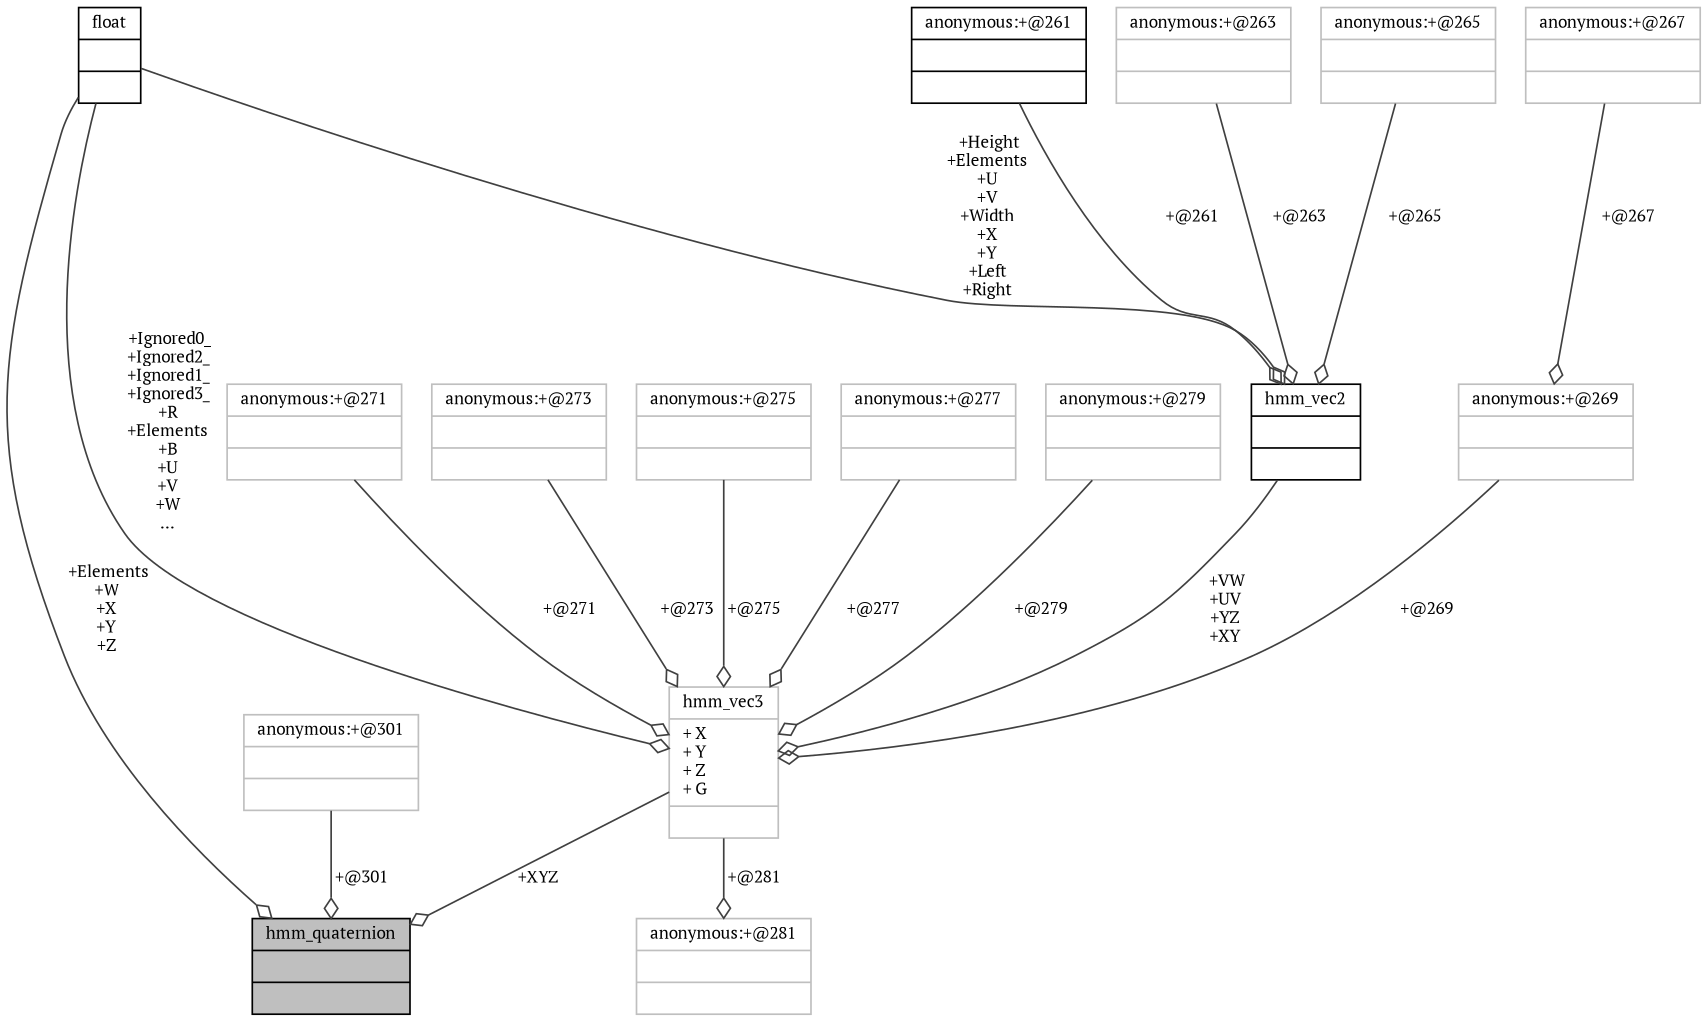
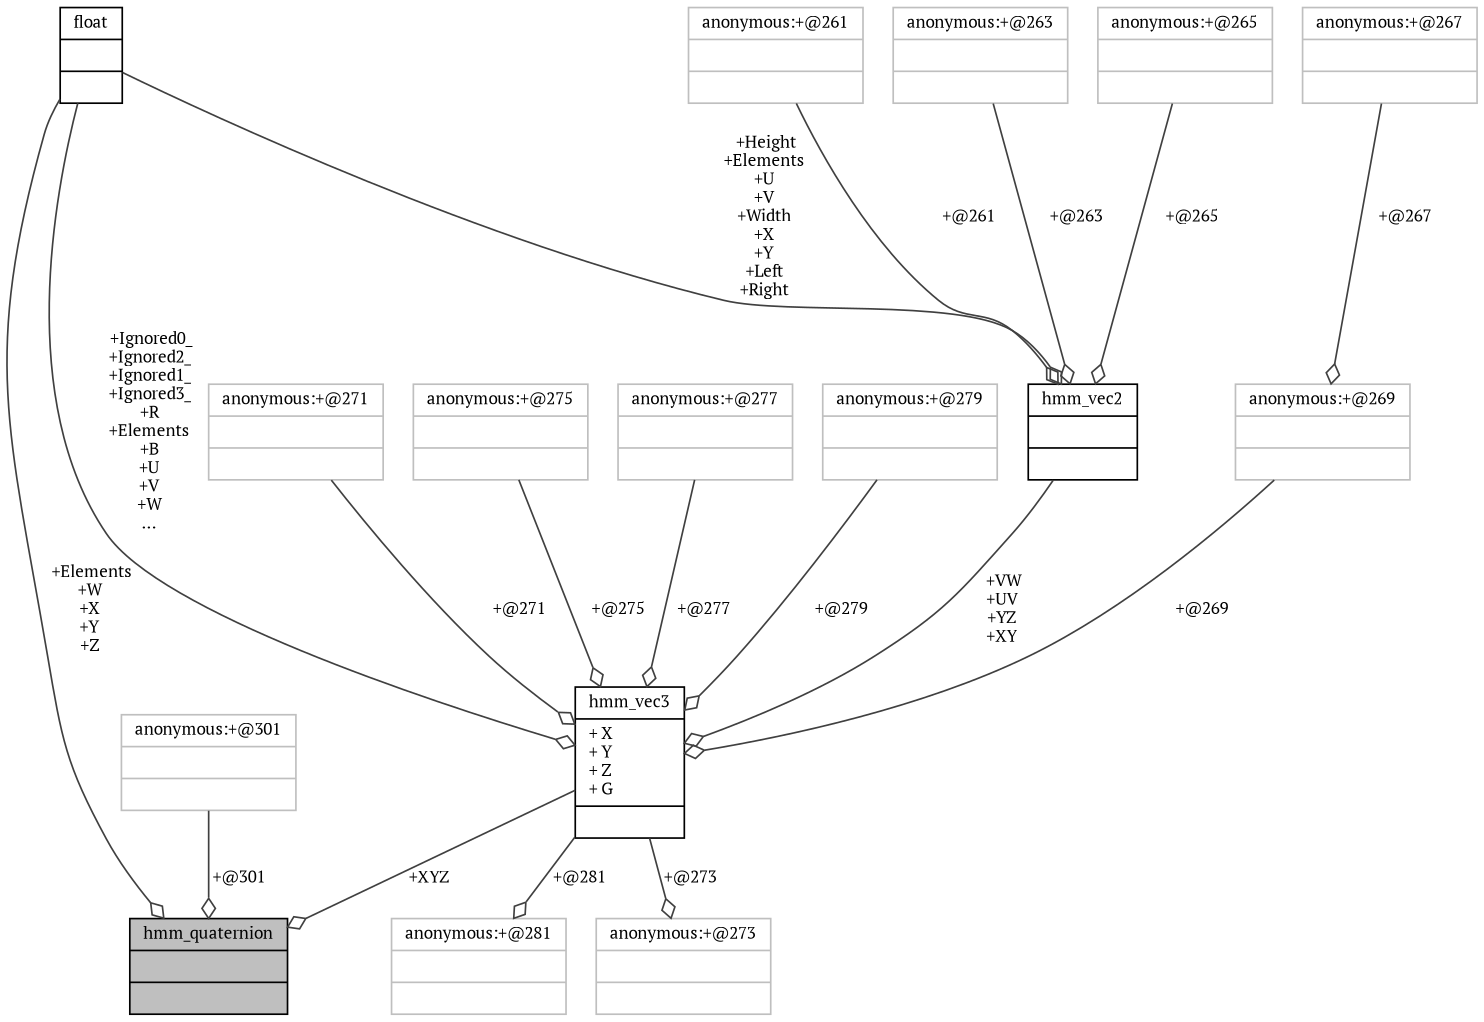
(999, 55) -> (776, 55)
(607, 574) -> (658, 868)
(724, 763) -> (630, 763)
